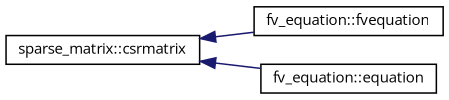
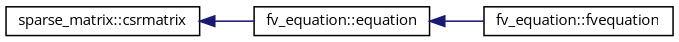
(235, 34) -> (465, 21)
